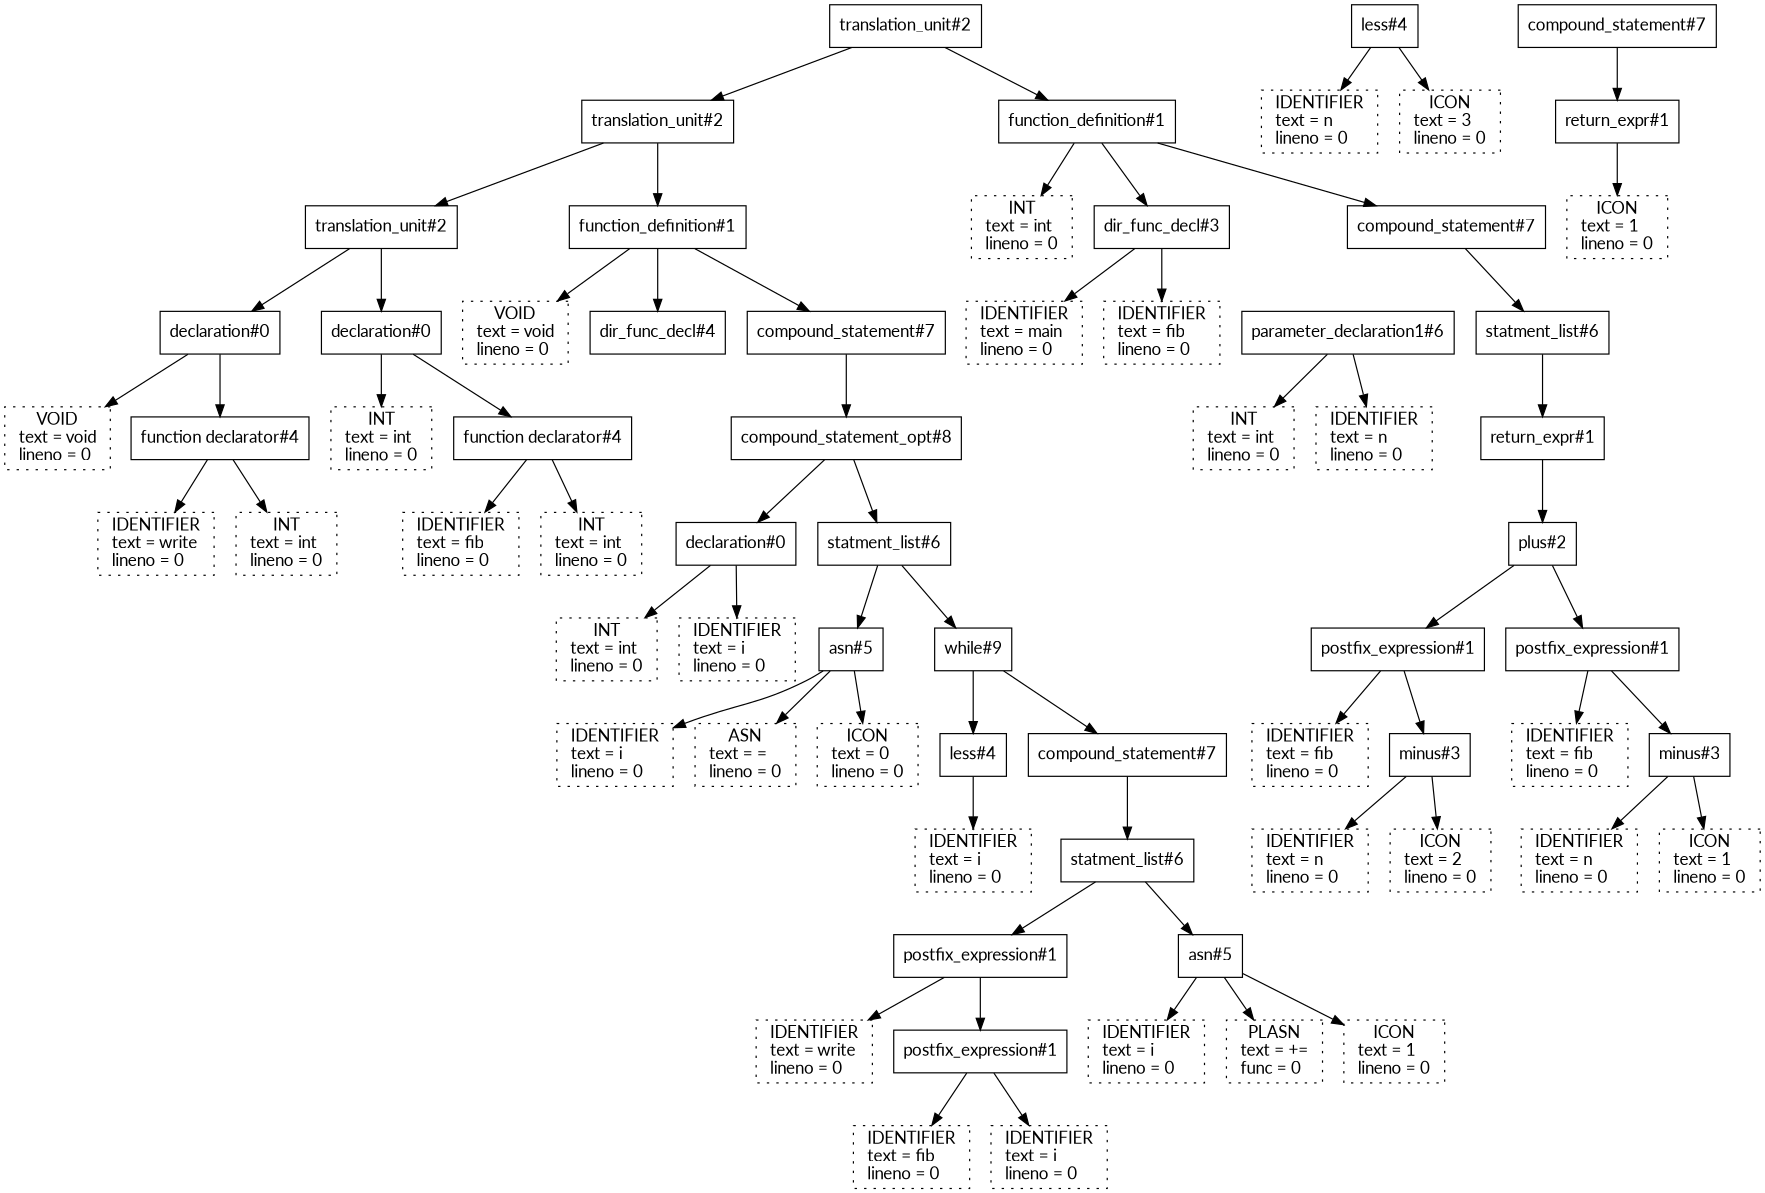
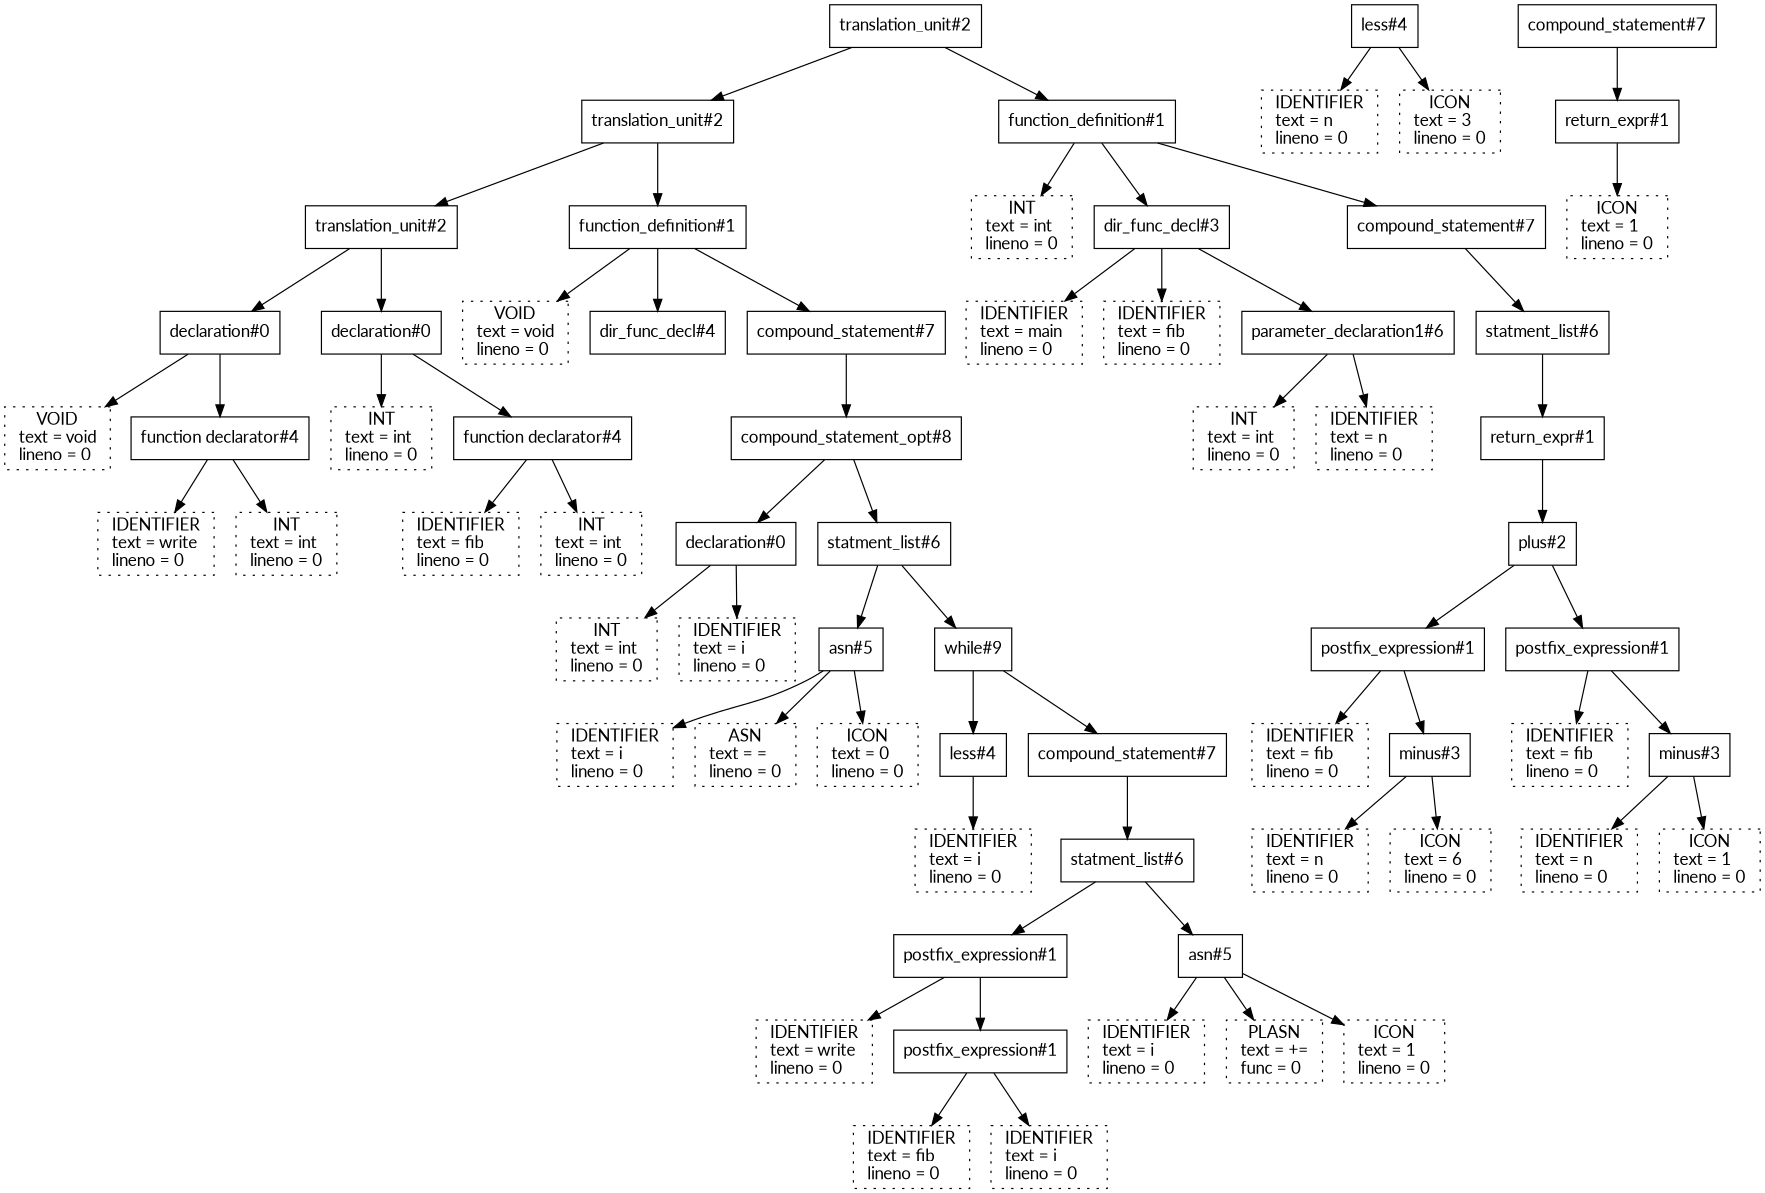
none -> (1250, 277)
(1441, 861) -> (1441, 861)
